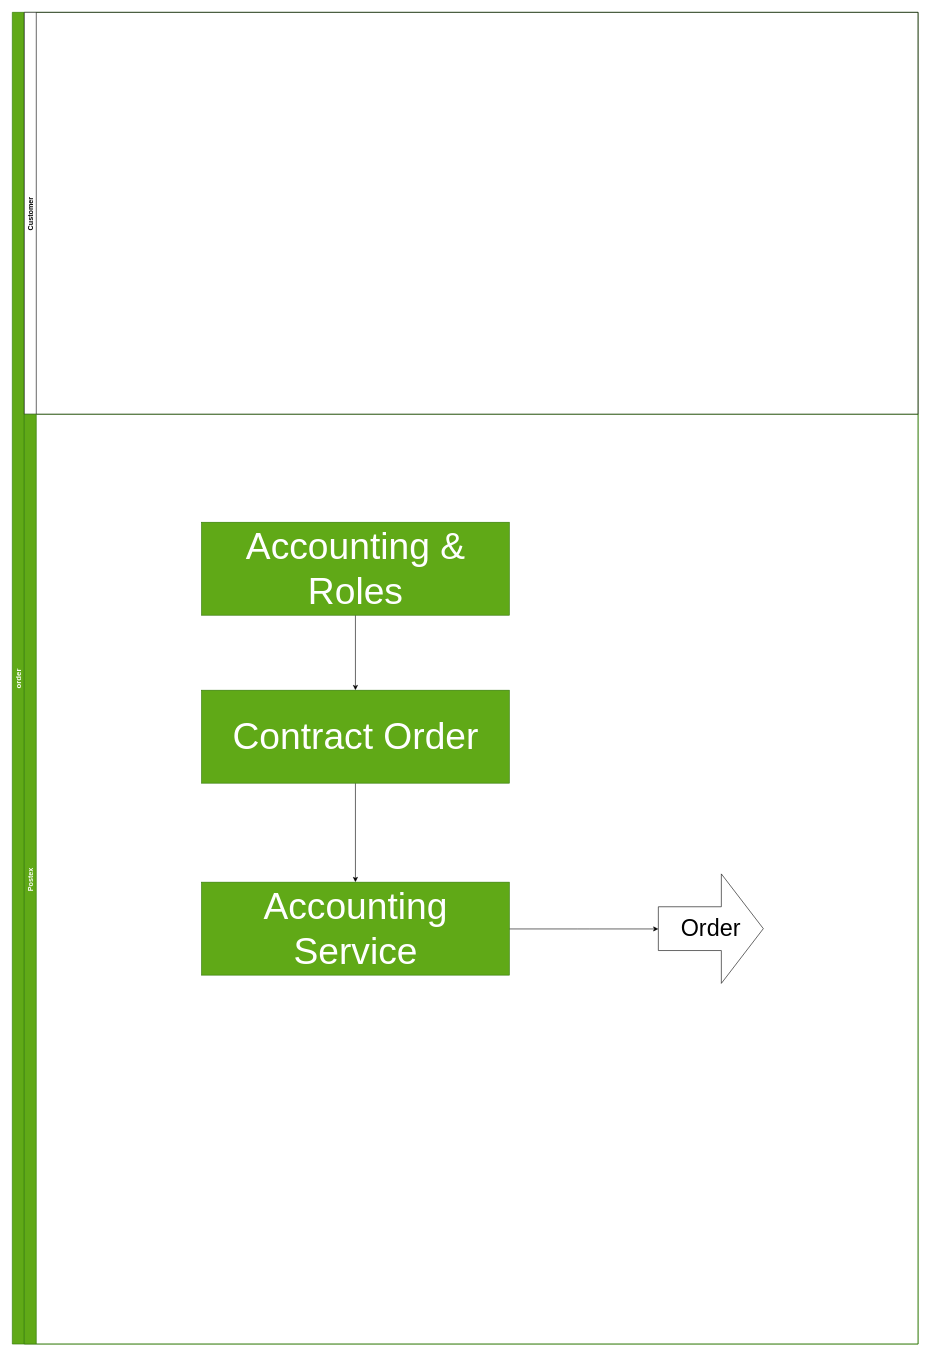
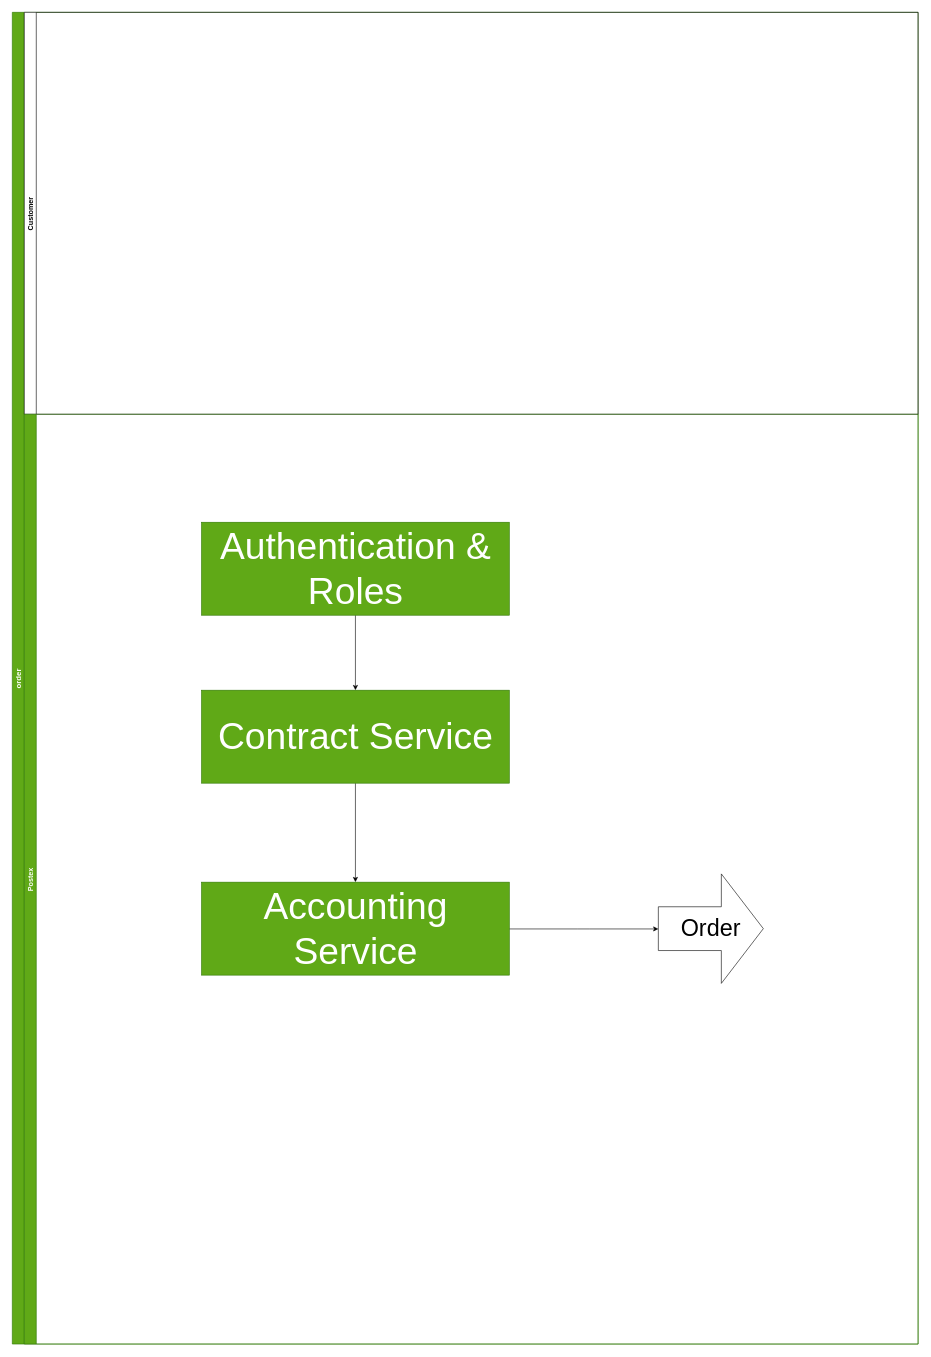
(356, 569) -> (356, 569)
(356, 737) -> (356, 737)
